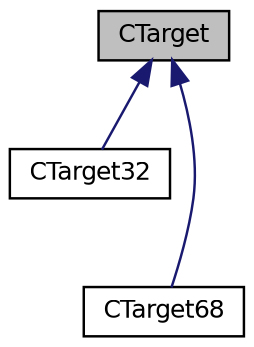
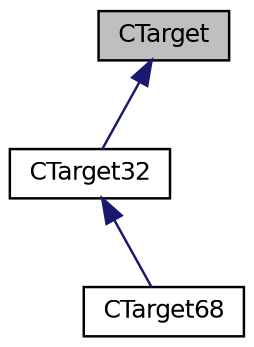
(194, 186) -> (133, 254)
